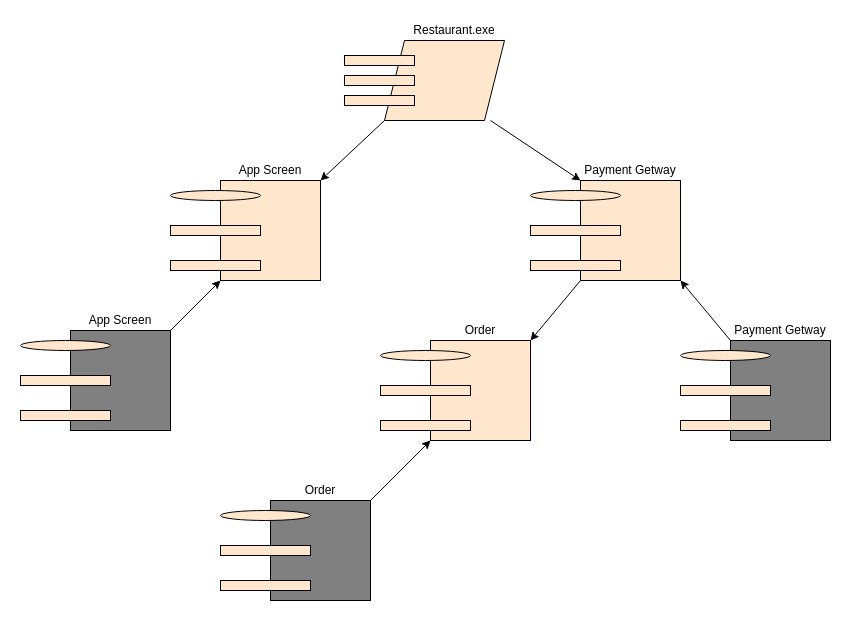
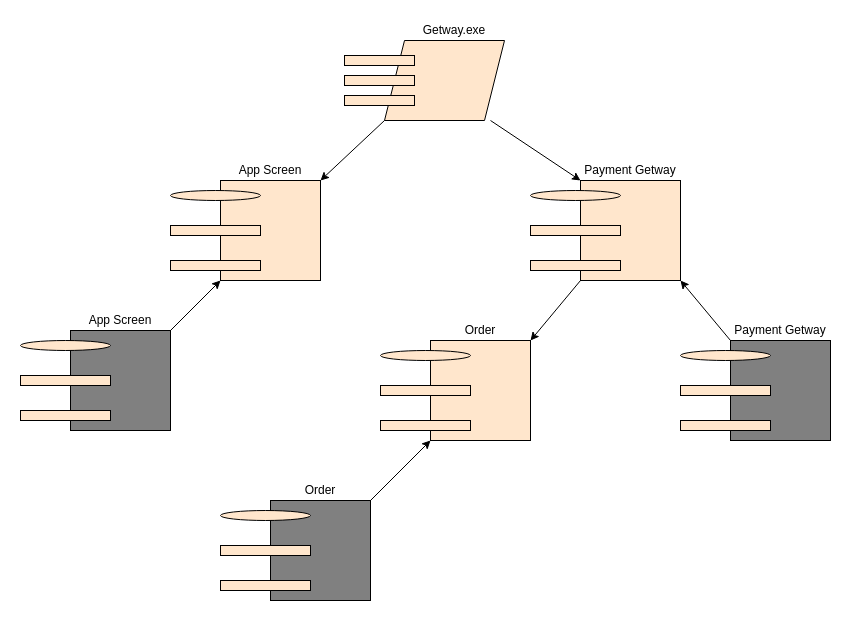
(455, 31) -> (455, 31)
